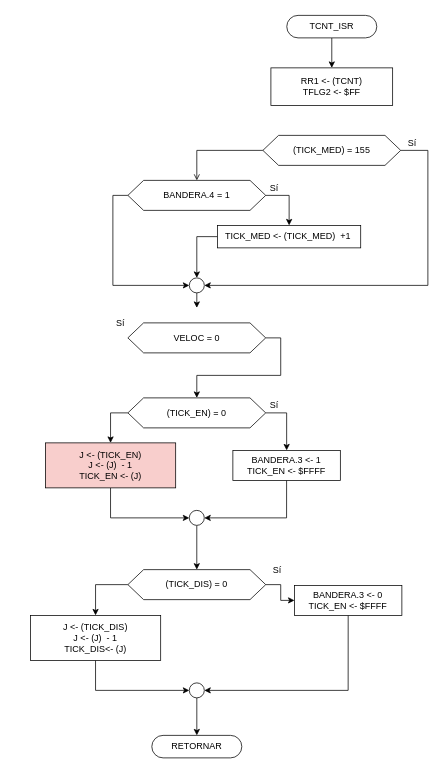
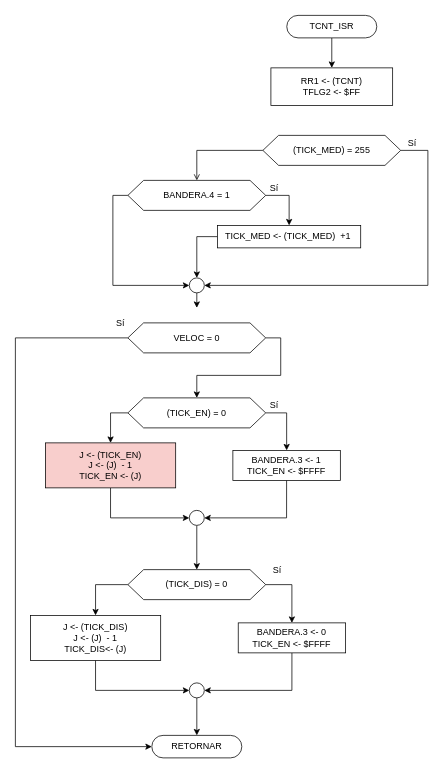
(332, 150) -> (332, 150)
(348, 600) -> (292, 638)
none -> (15, 606)
